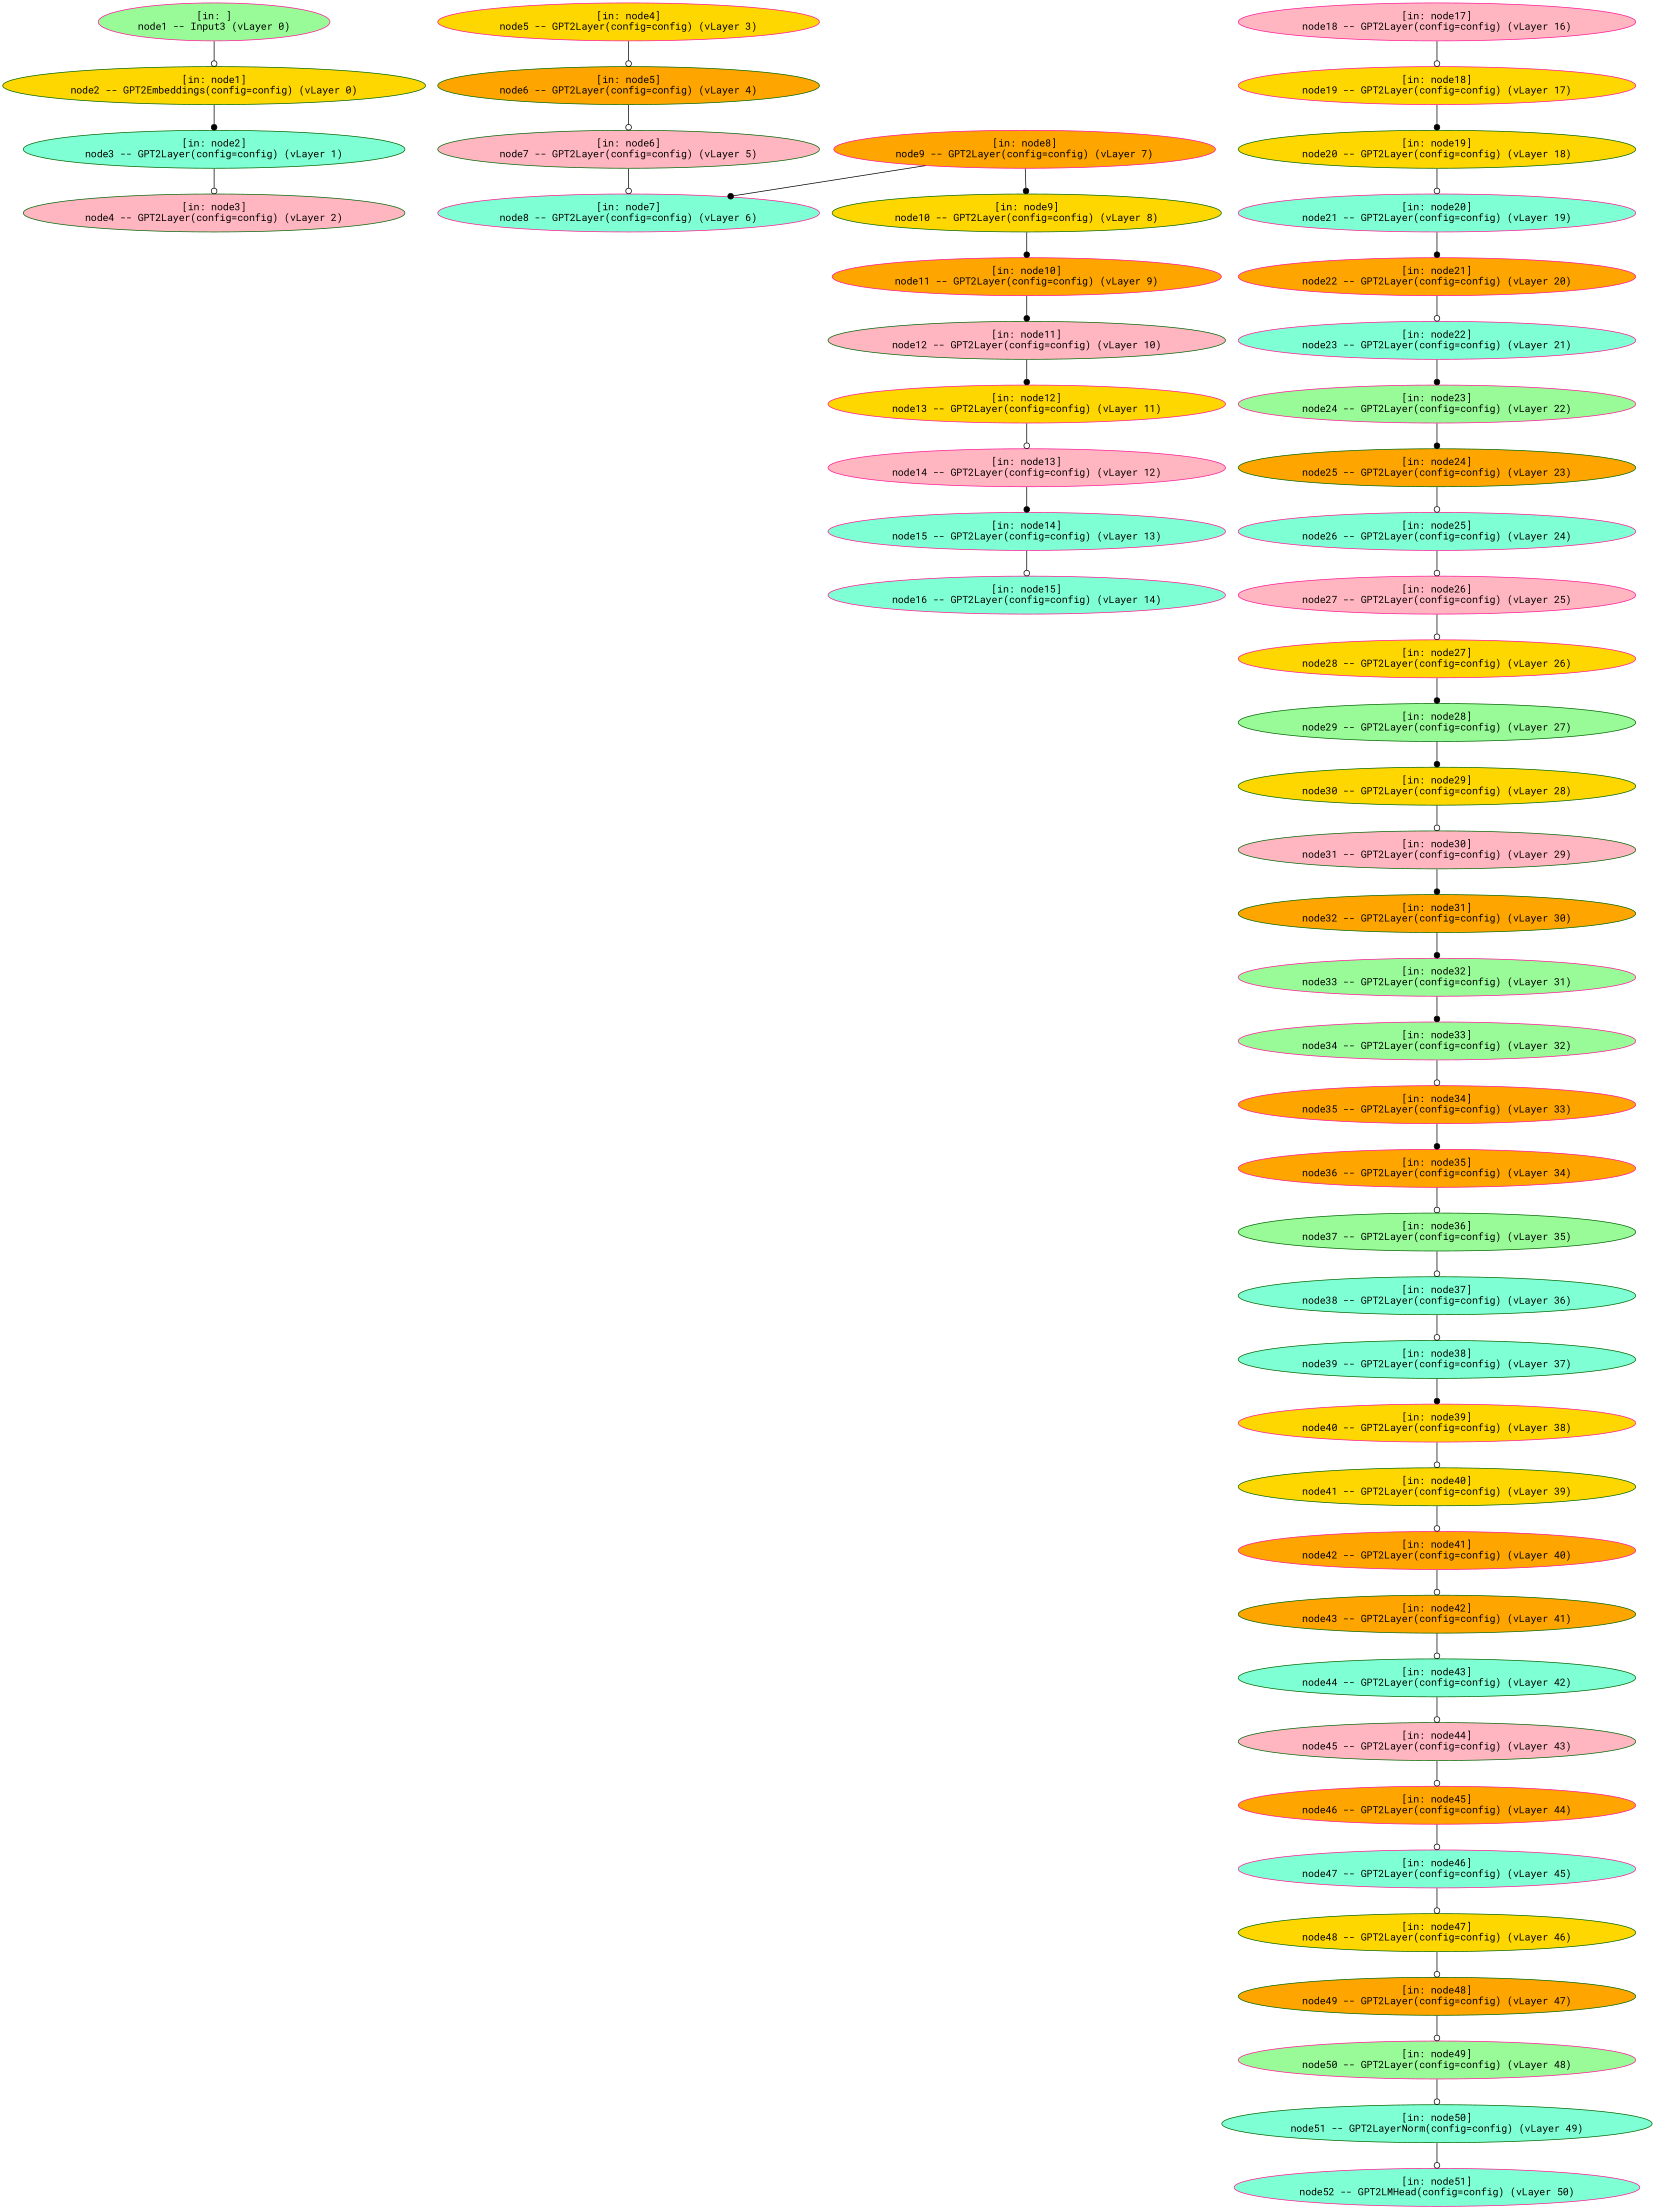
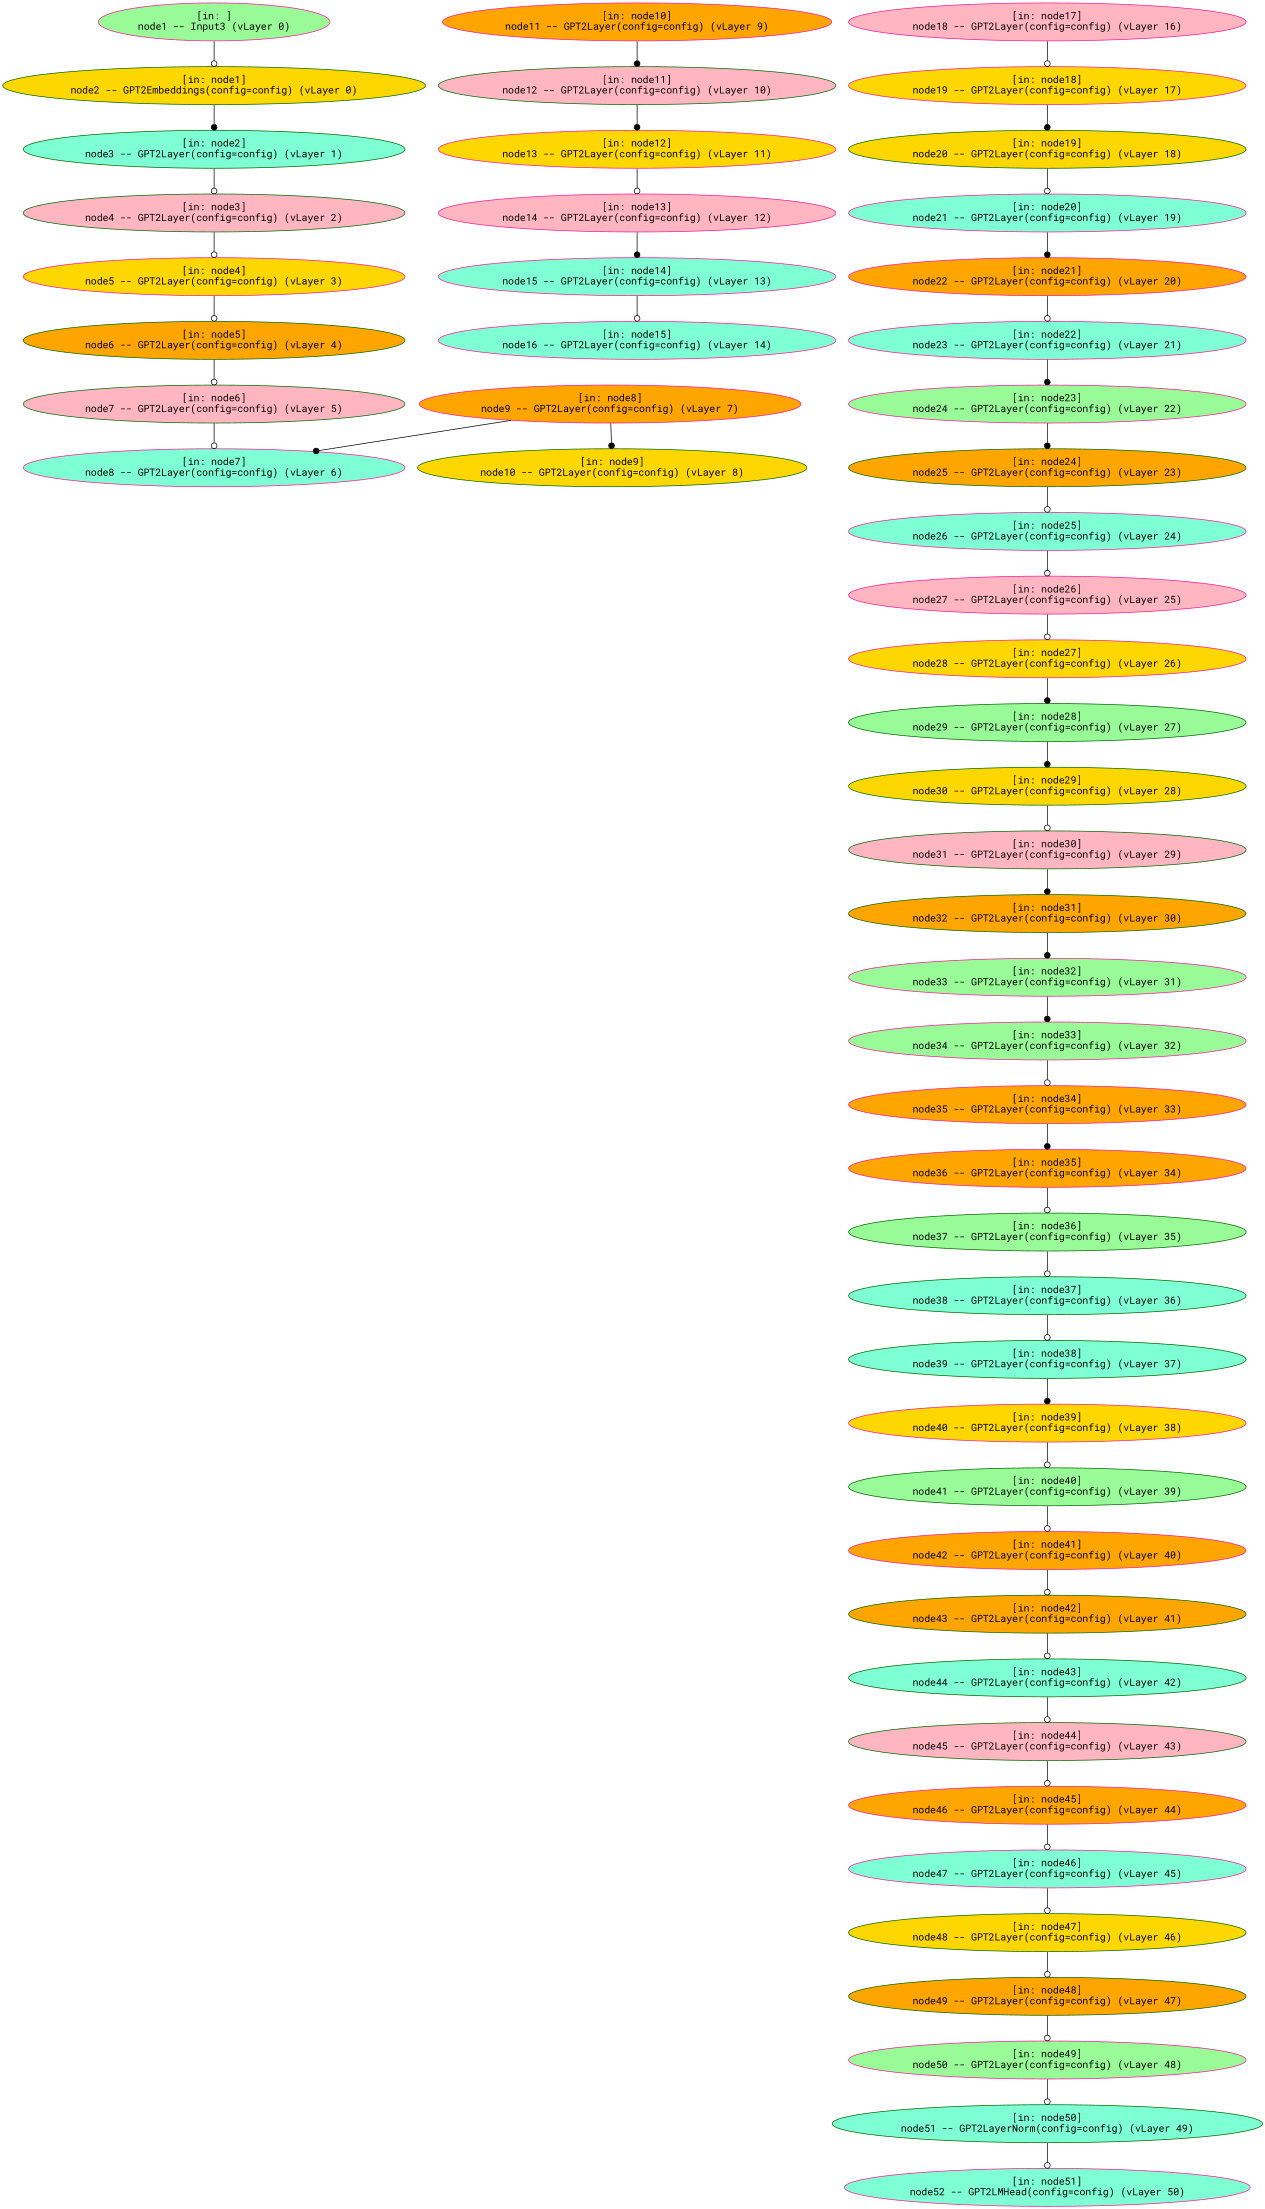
none -> (214, 242)
(1027, 242) -> none
(1437, 1487) -> (1047, 1487)
